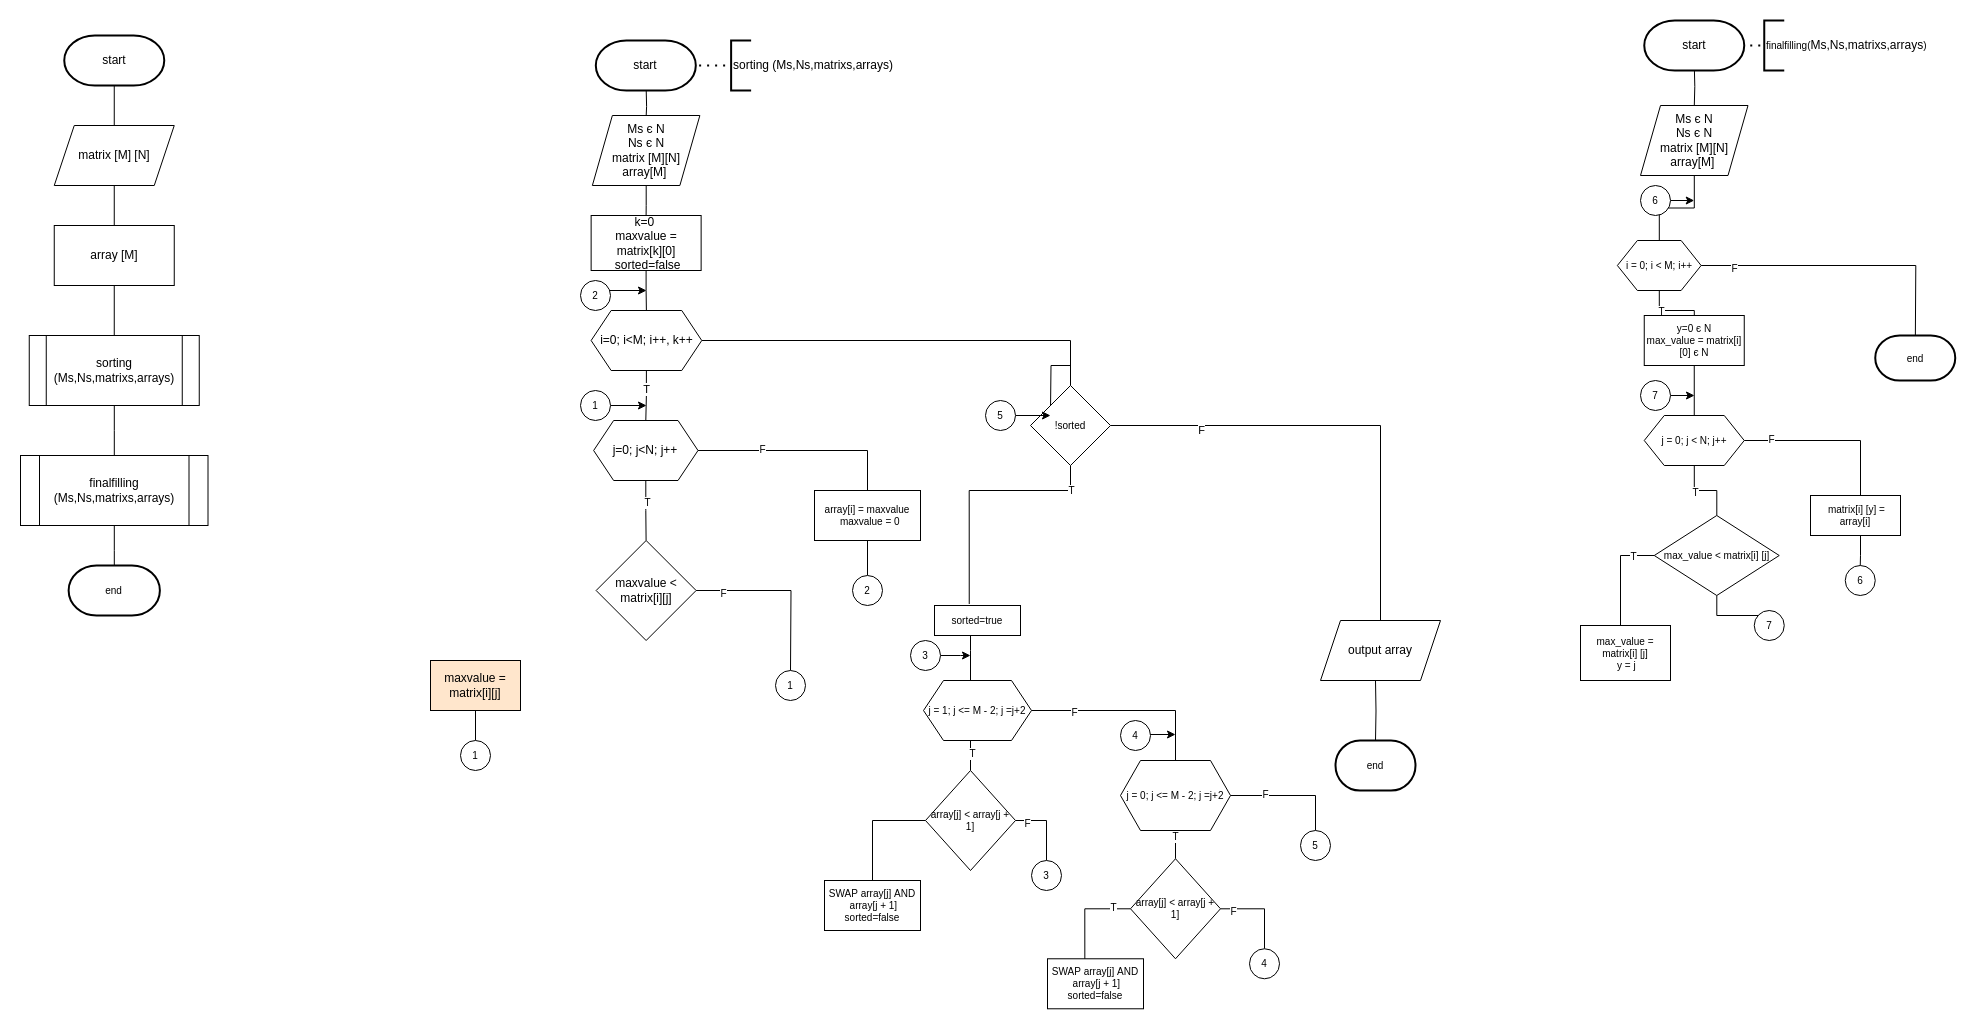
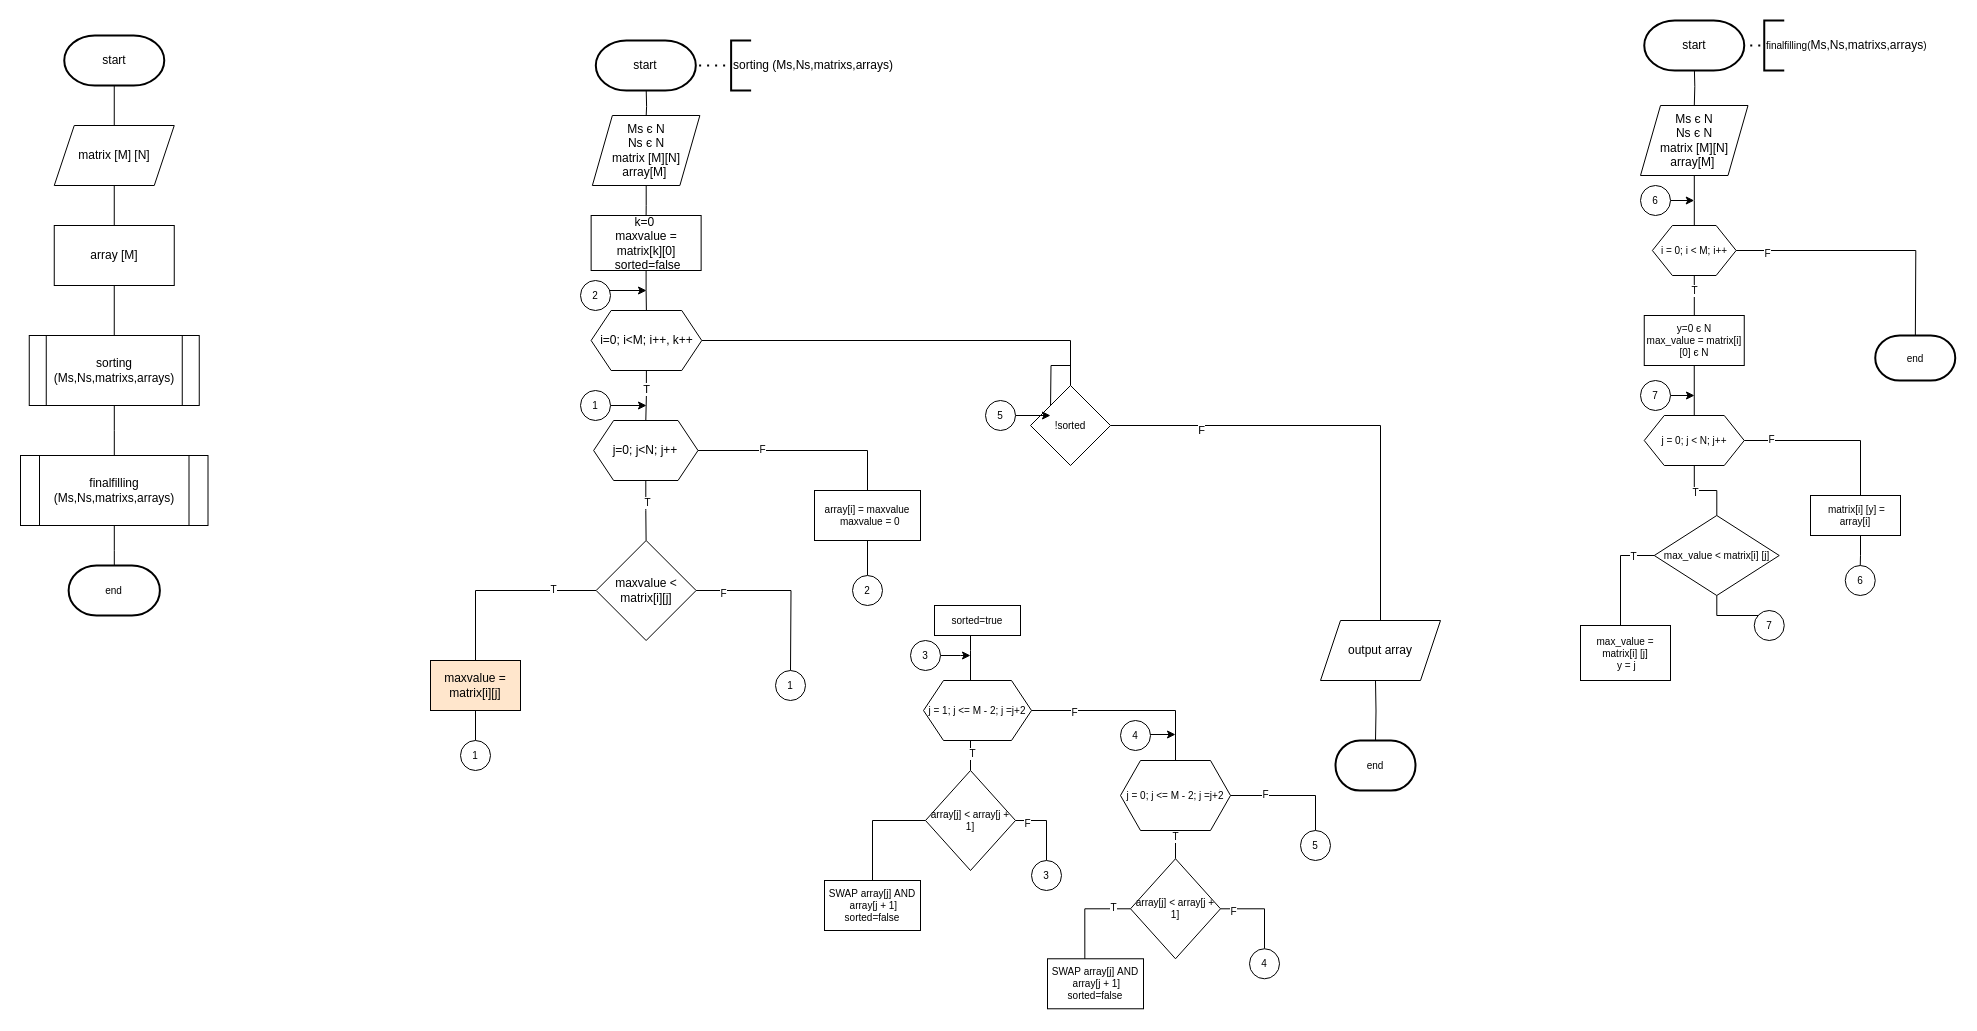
(1659, 266) -> (1694, 251)
(976, 491) -> none
none -> (501, 591)
